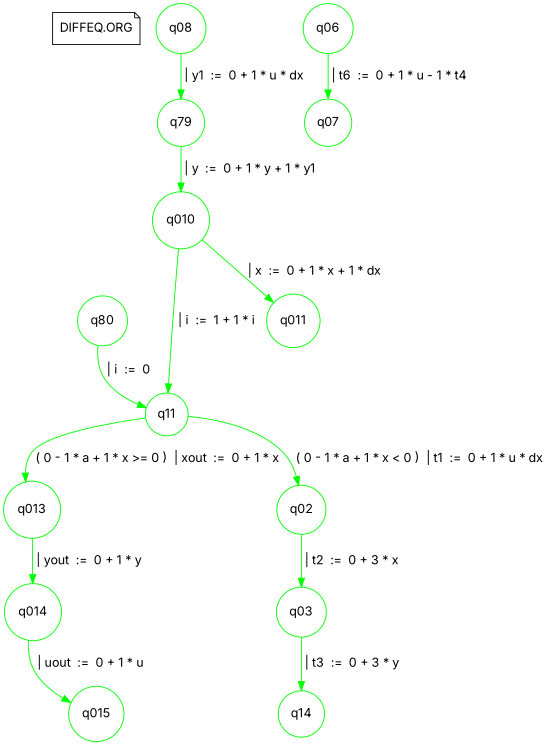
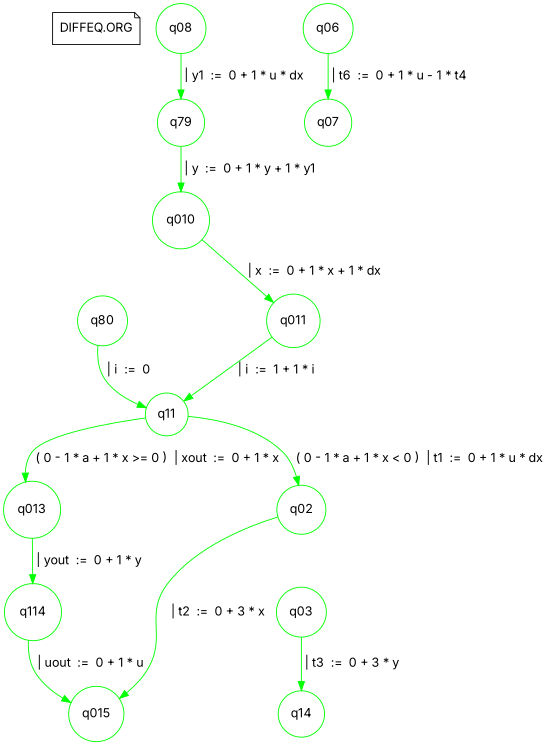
(173, 316) -> (232, 366)
(301, 556) -> (171, 580)
(33, 612) -> (33, 612)
